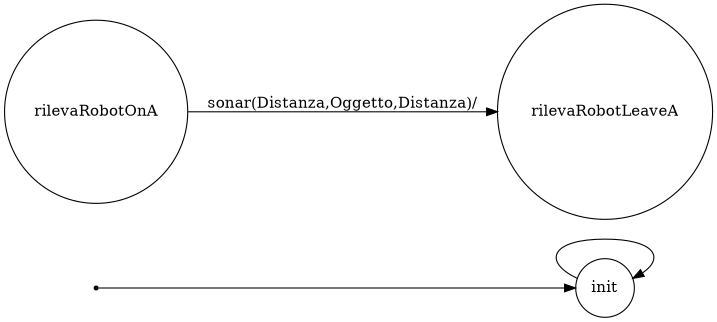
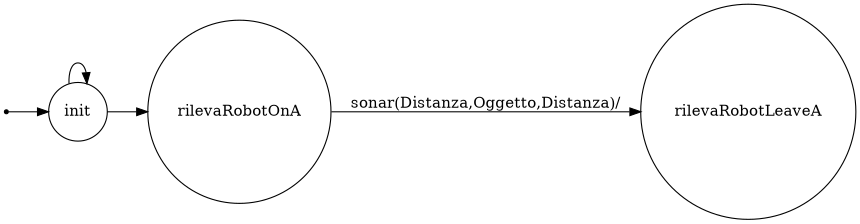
none -> (122, 112)
